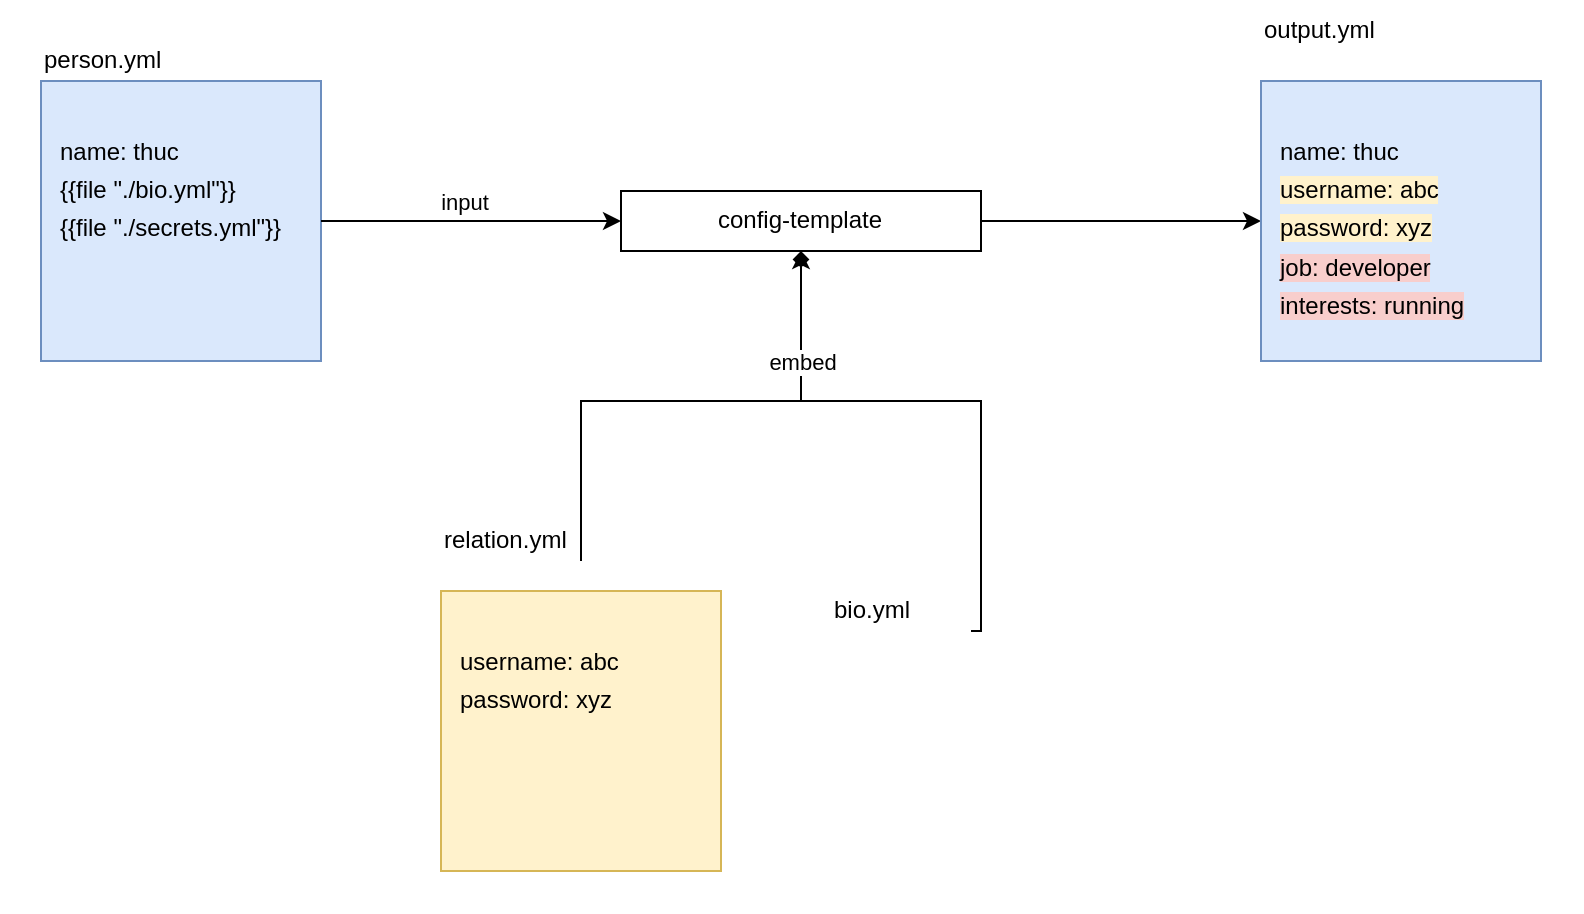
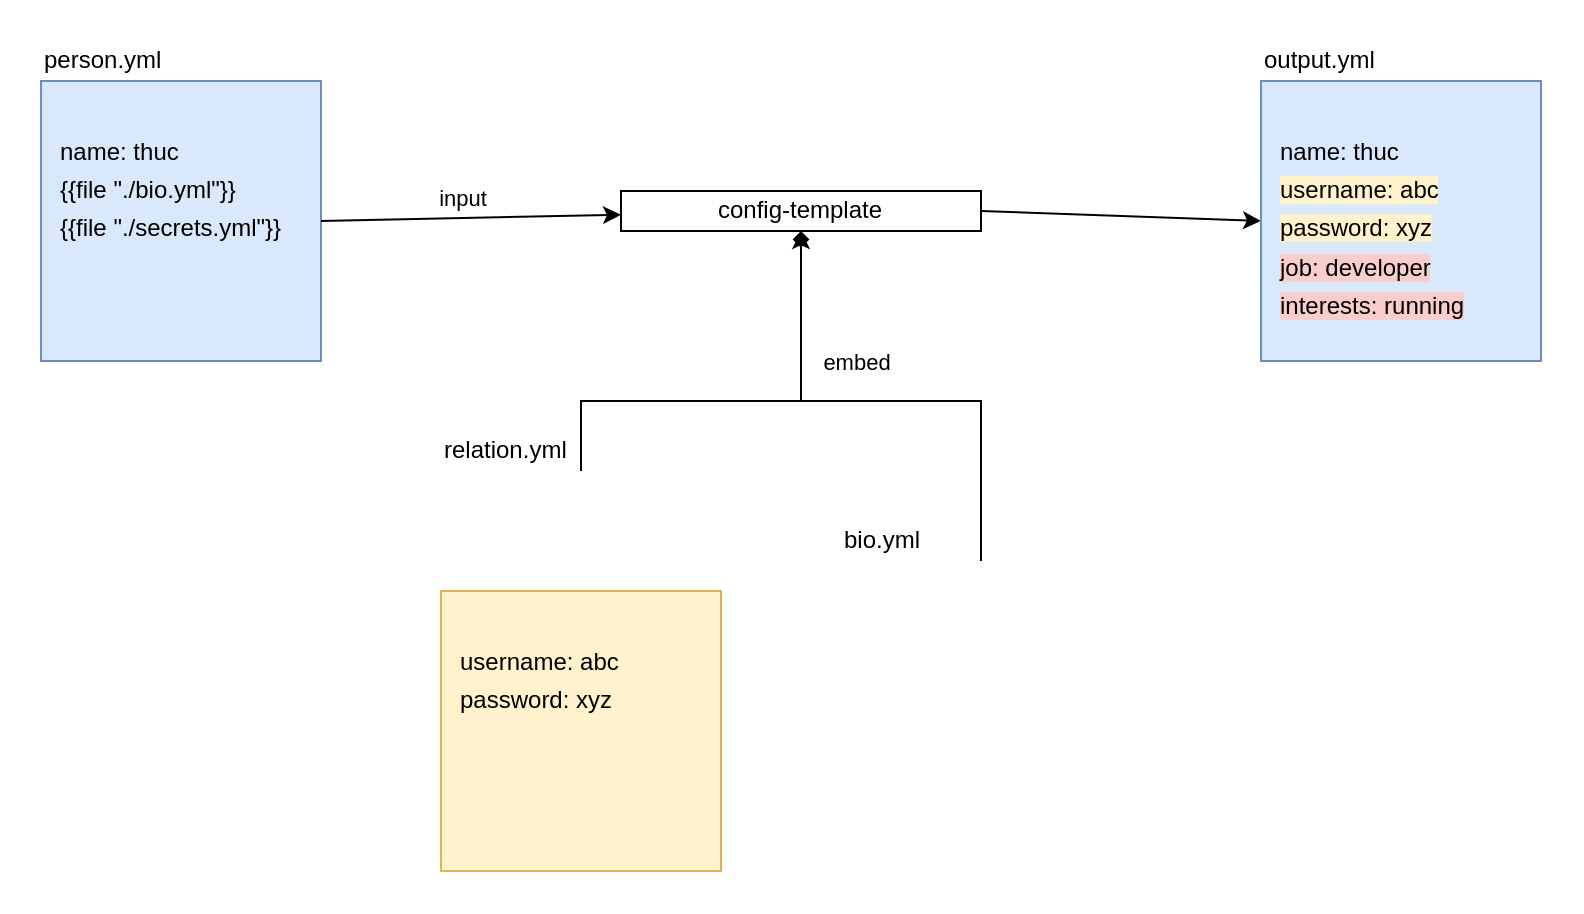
(1401, 31) -> (1401, 61)
(801, 221) -> (801, 211)
(581, 541) -> (581, 451)
(971, 611) -> (981, 541)
